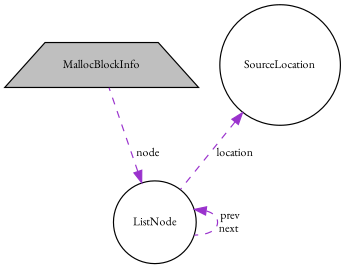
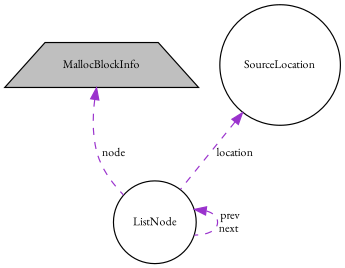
(123, 130) -> (97, 151)
